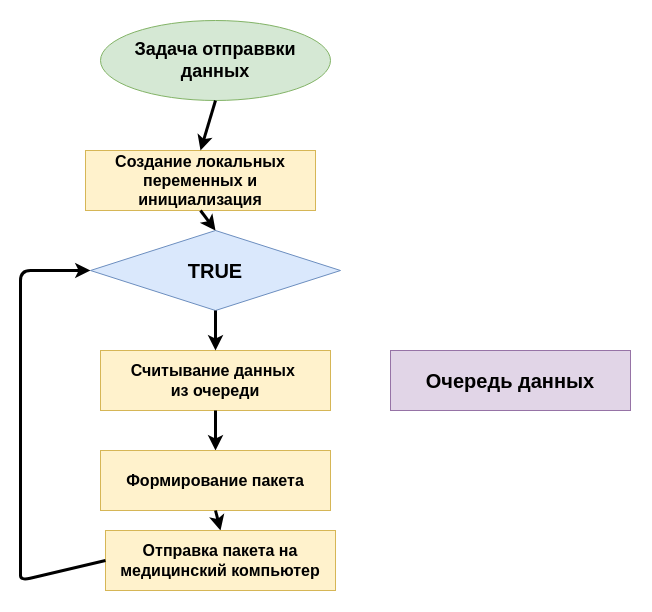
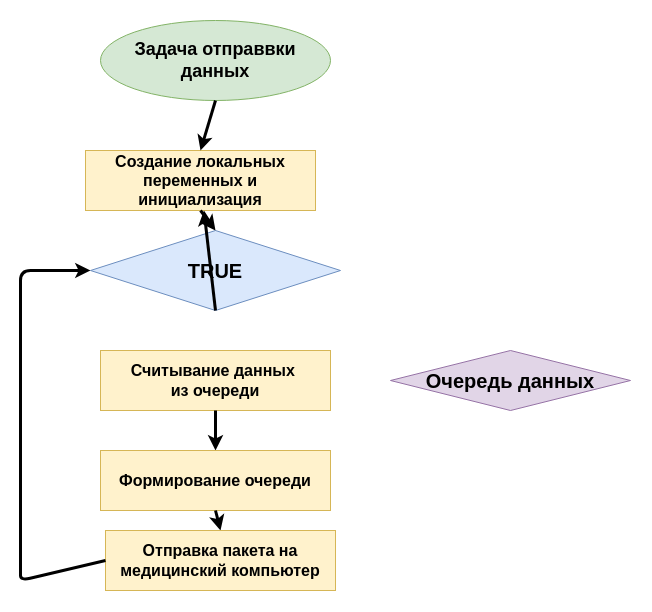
(216, 325) -> (210, 266)
(511, 381) -> (511, 381)
(216, 481) -> (216, 481)
